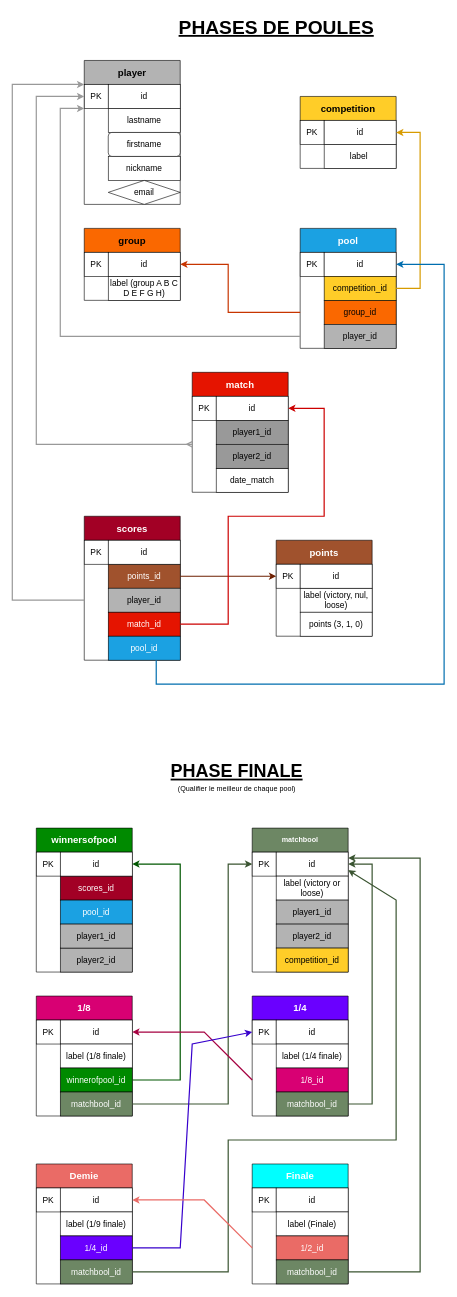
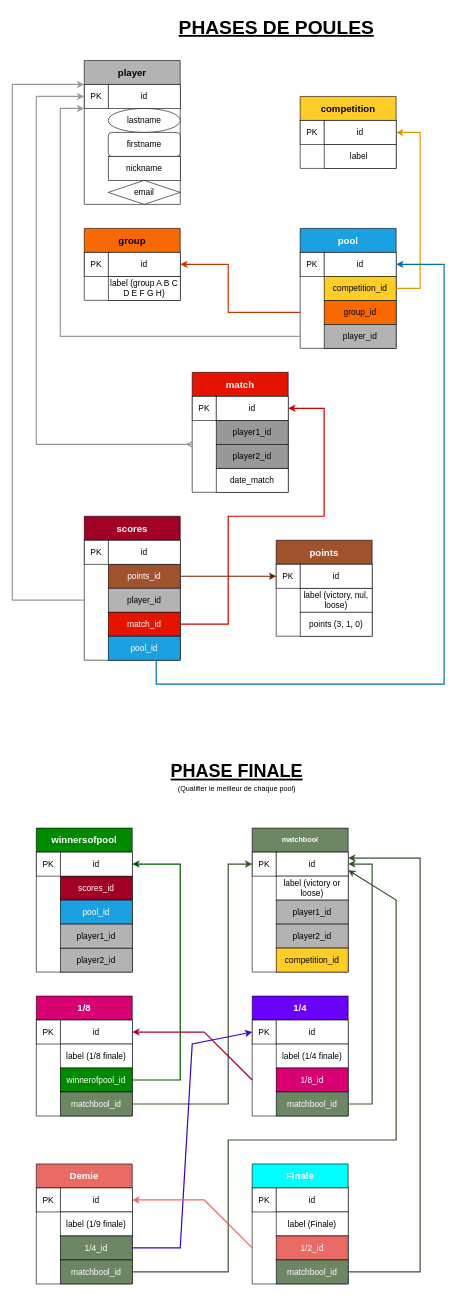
(144, 120) -> (144, 120)
(96, 1248) -> (96, 1248)
